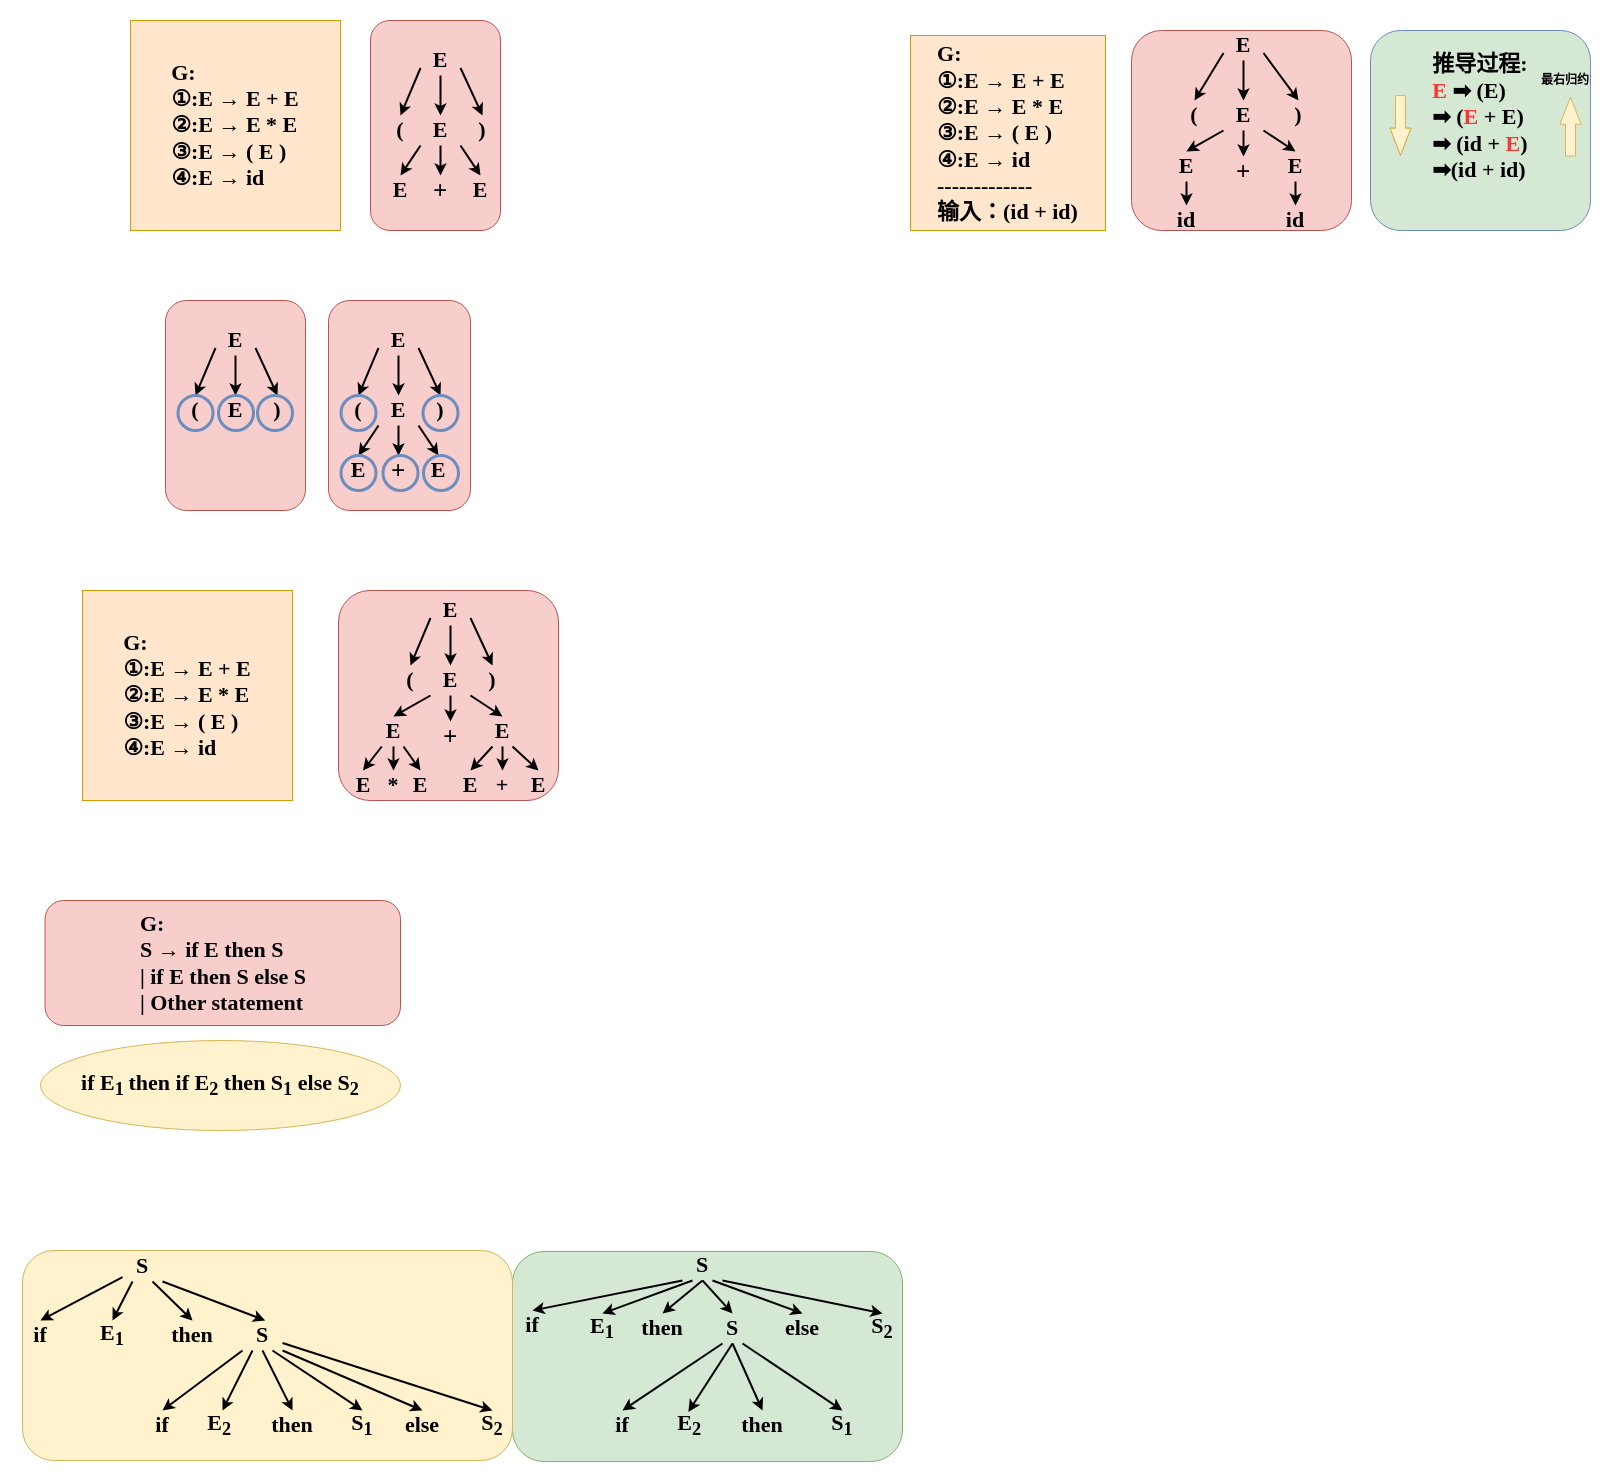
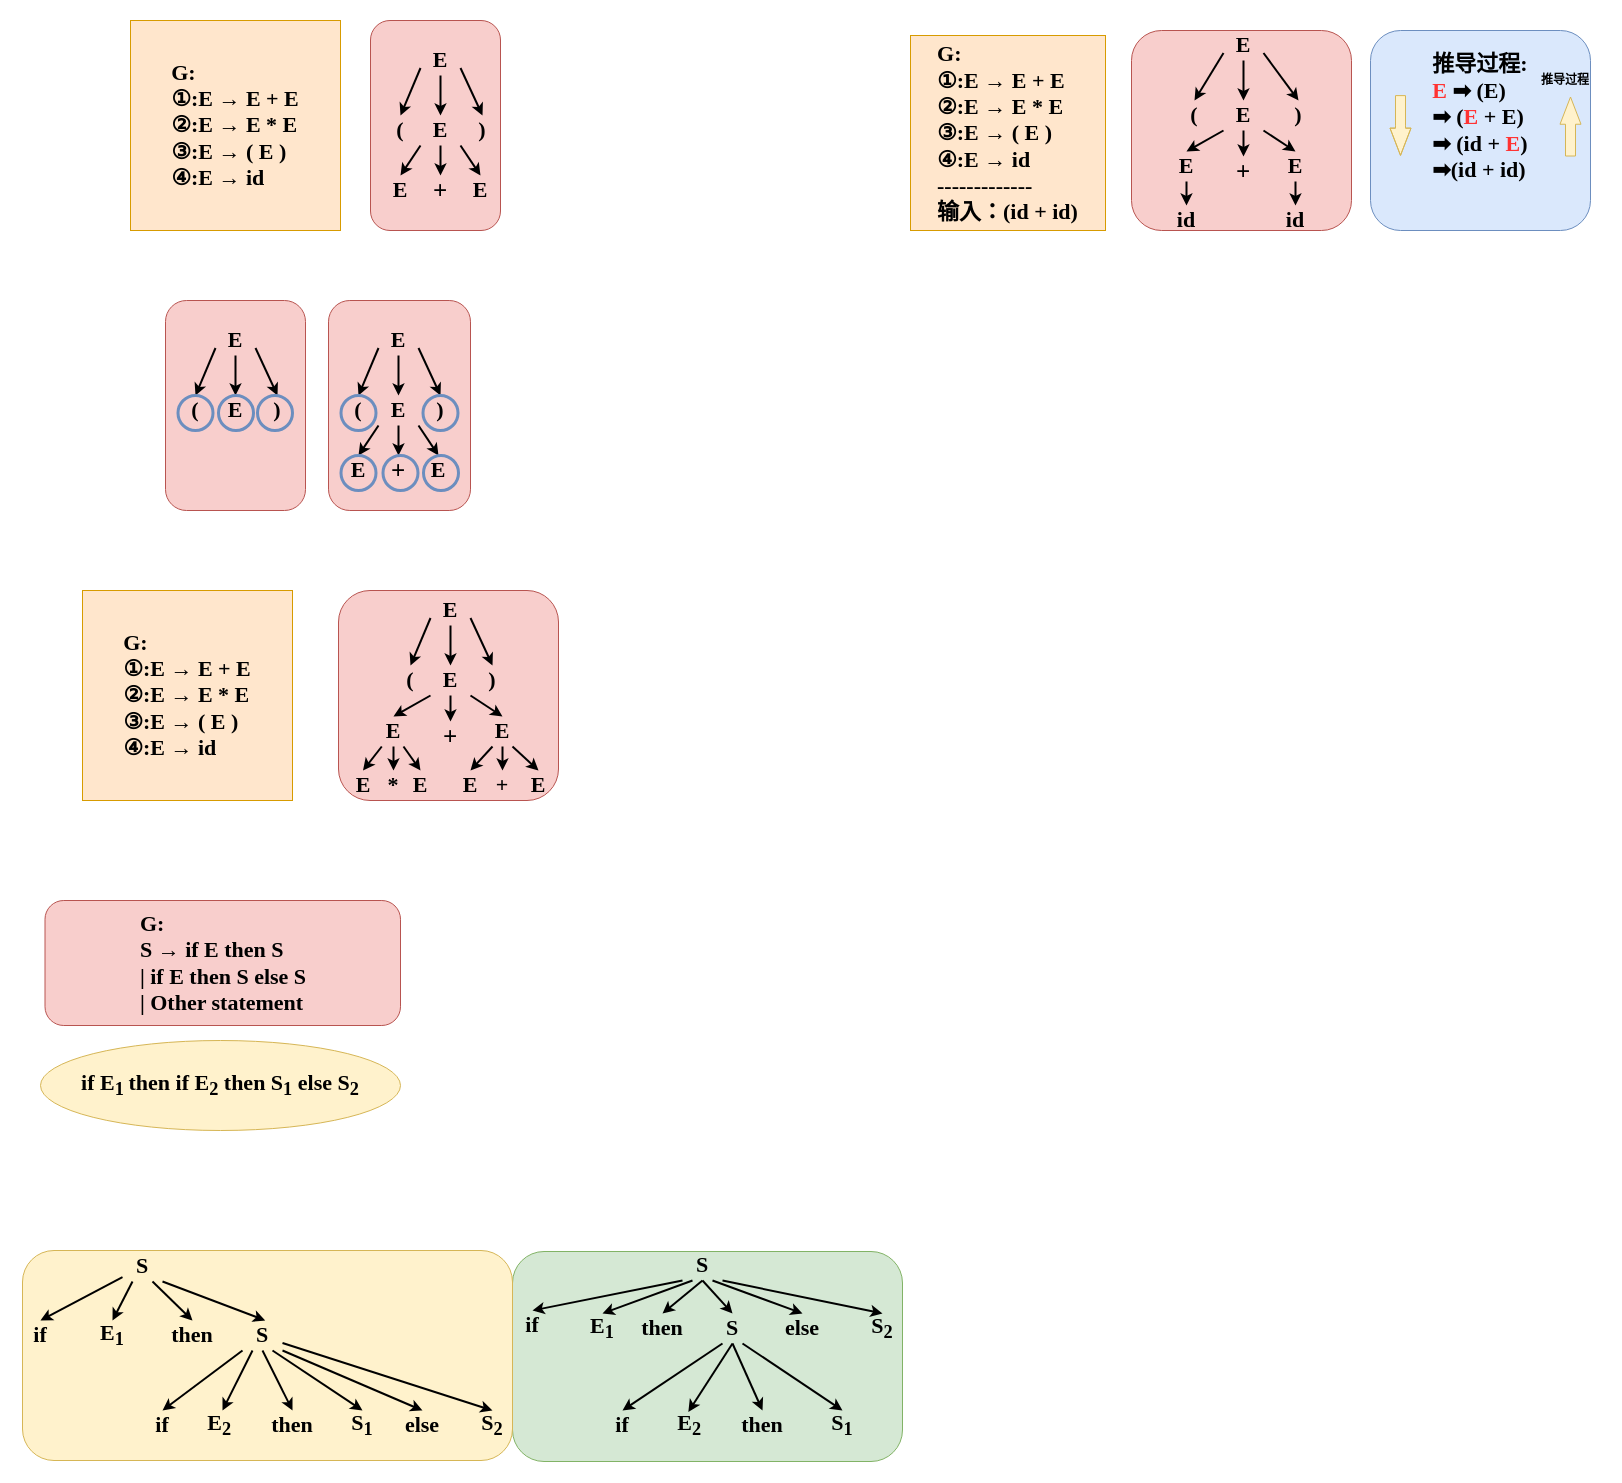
(1566, 81) -> (1566, 81)
(1481, 131) -> (1481, 131)
